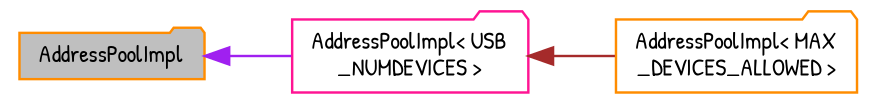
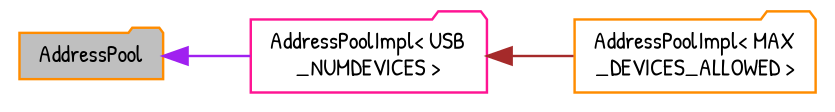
(112, 56) -> (91, 56)
